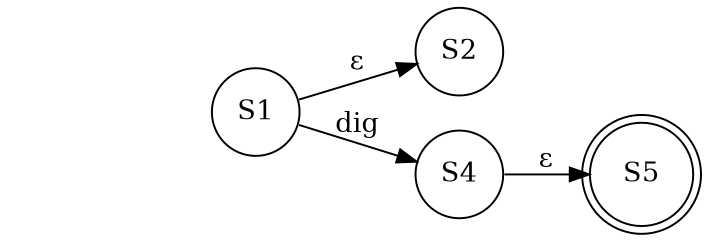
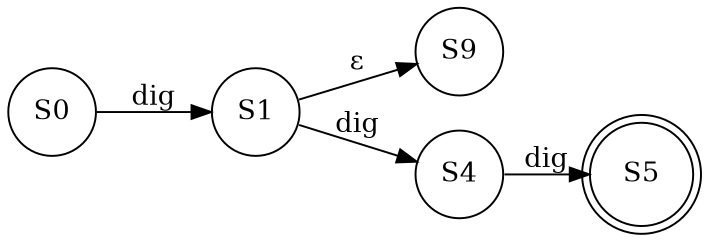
(459, 52) -> (459, 52)
none -> (52, 112)
(547, 160) -> (547, 160)
